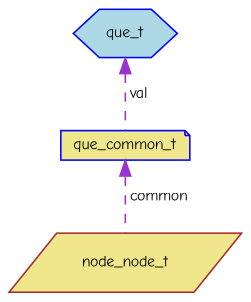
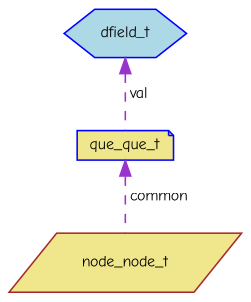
(125, 33) -> (125, 33)
(125, 145) -> (125, 145)
